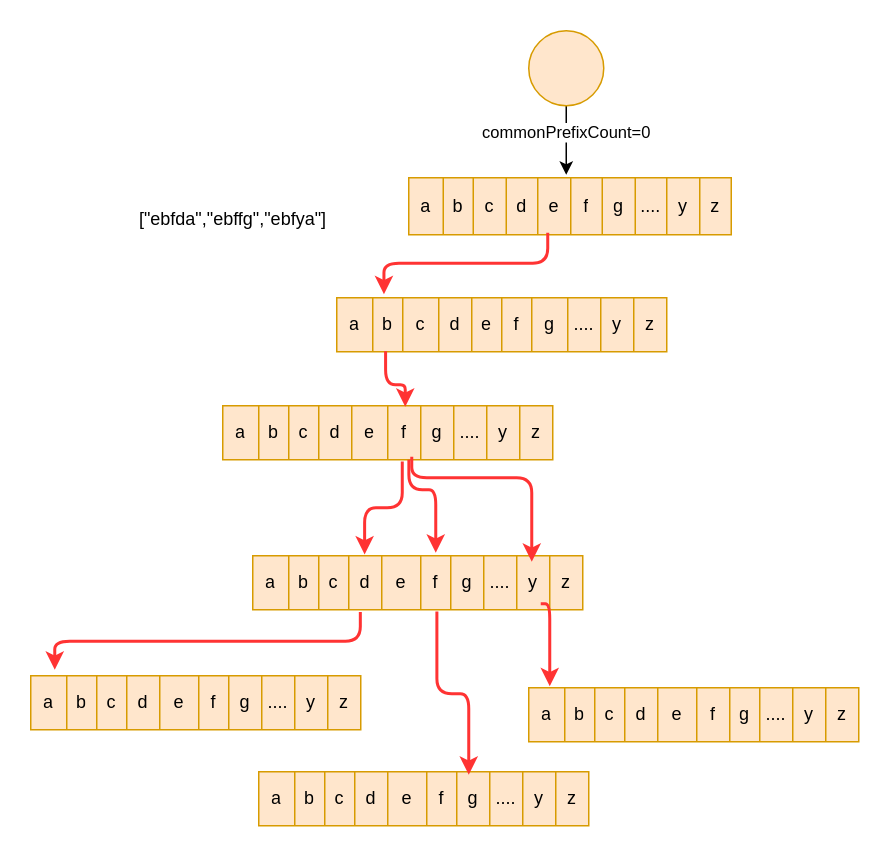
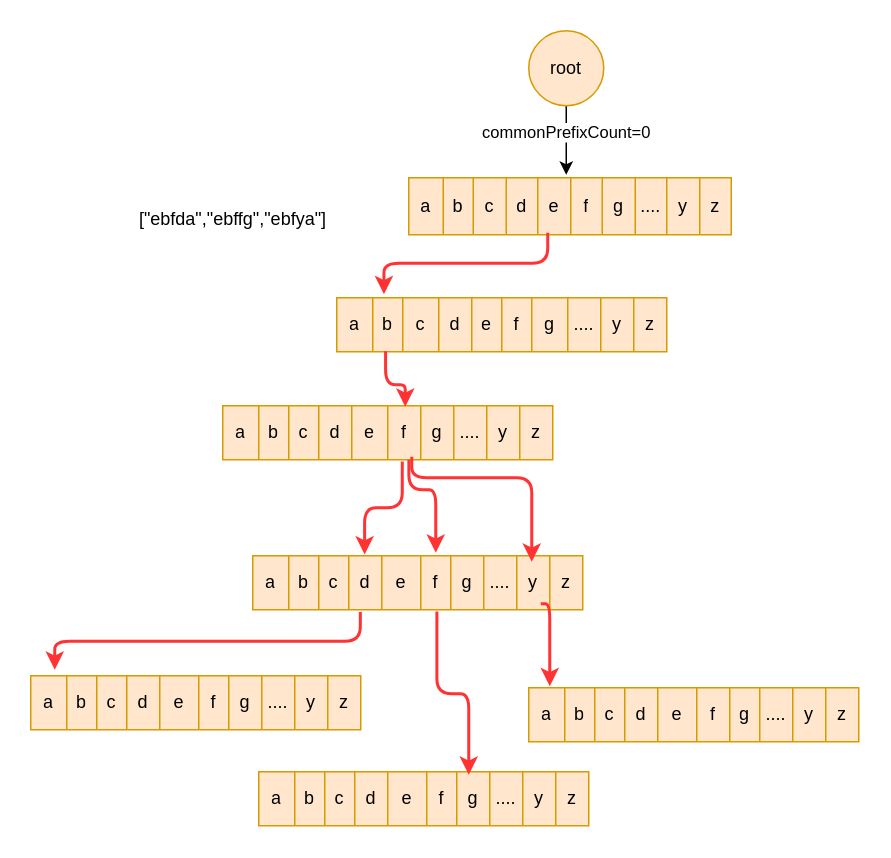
none -> (566, 68)
